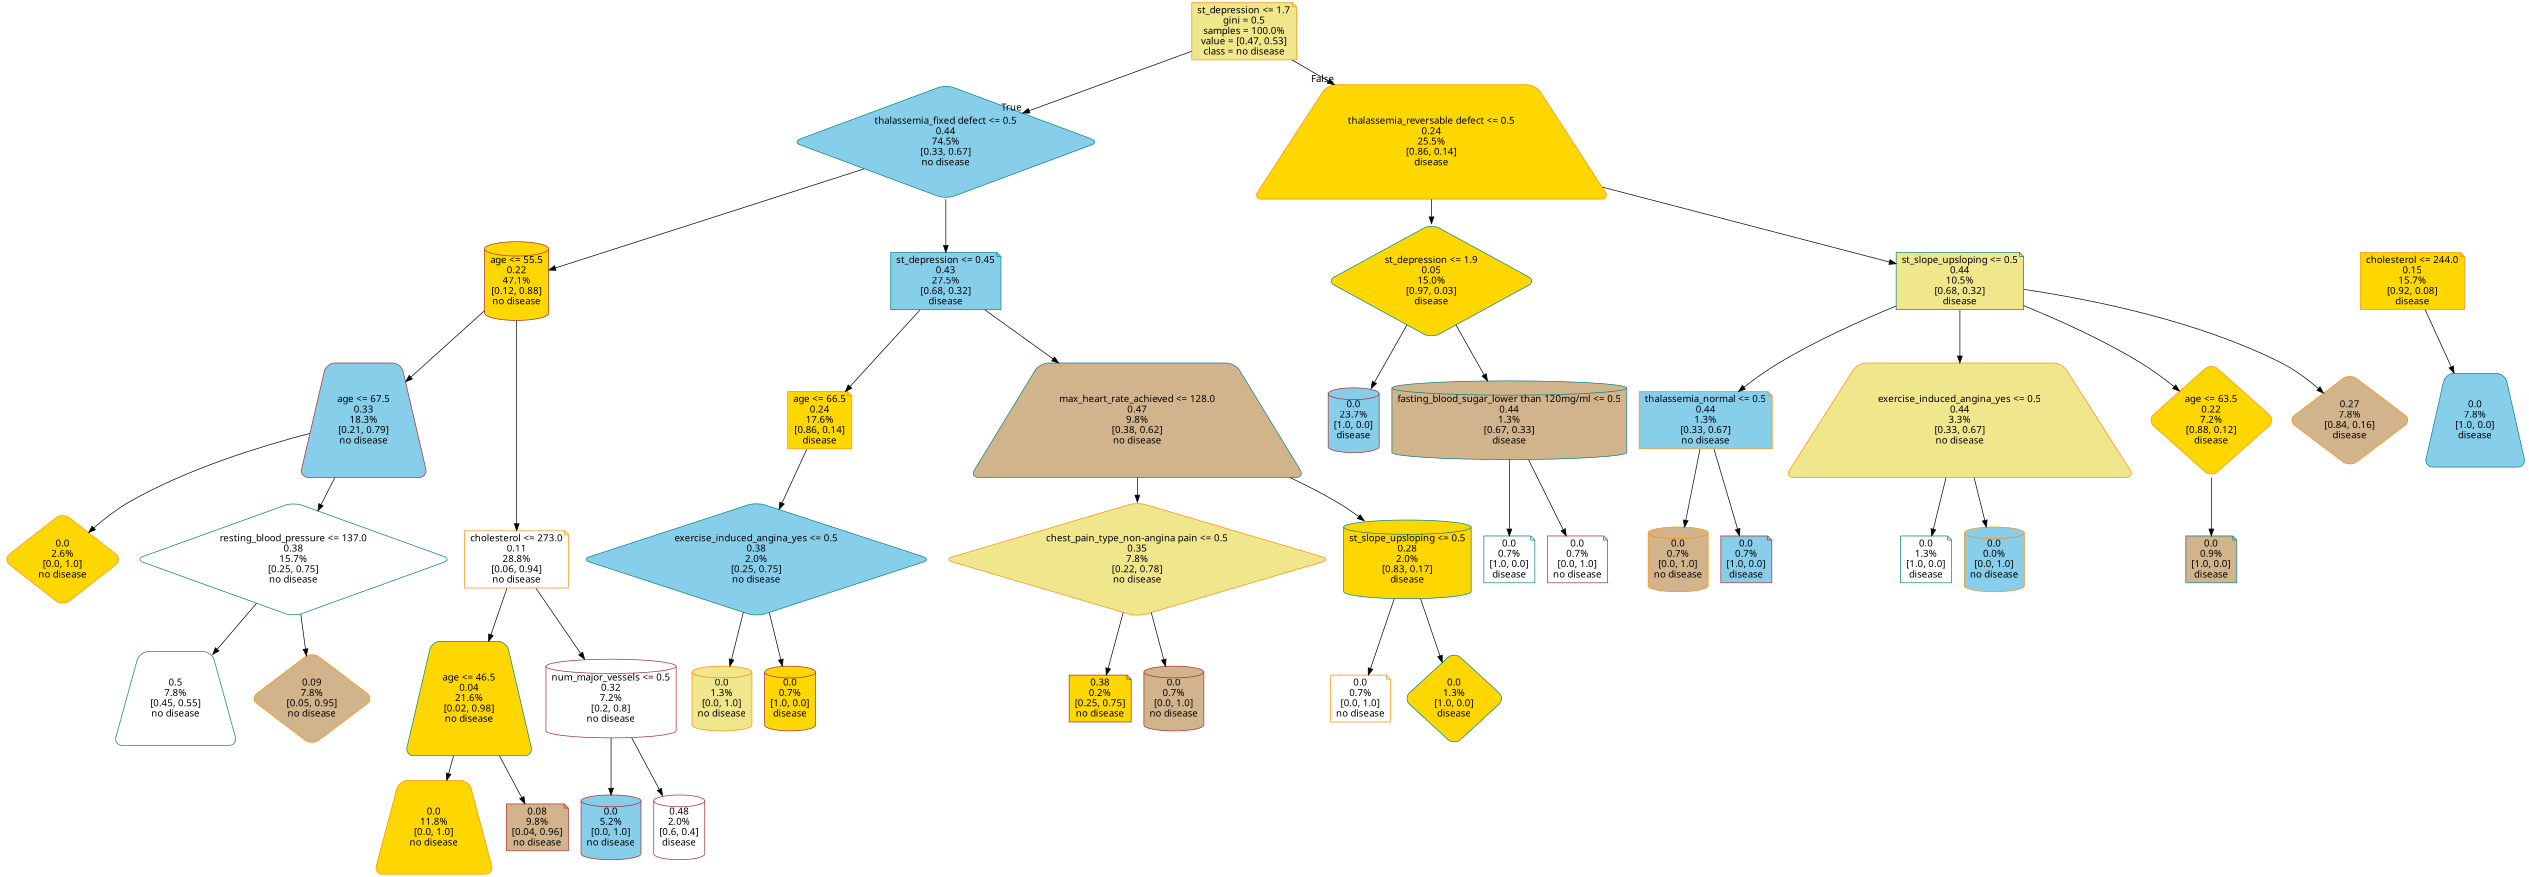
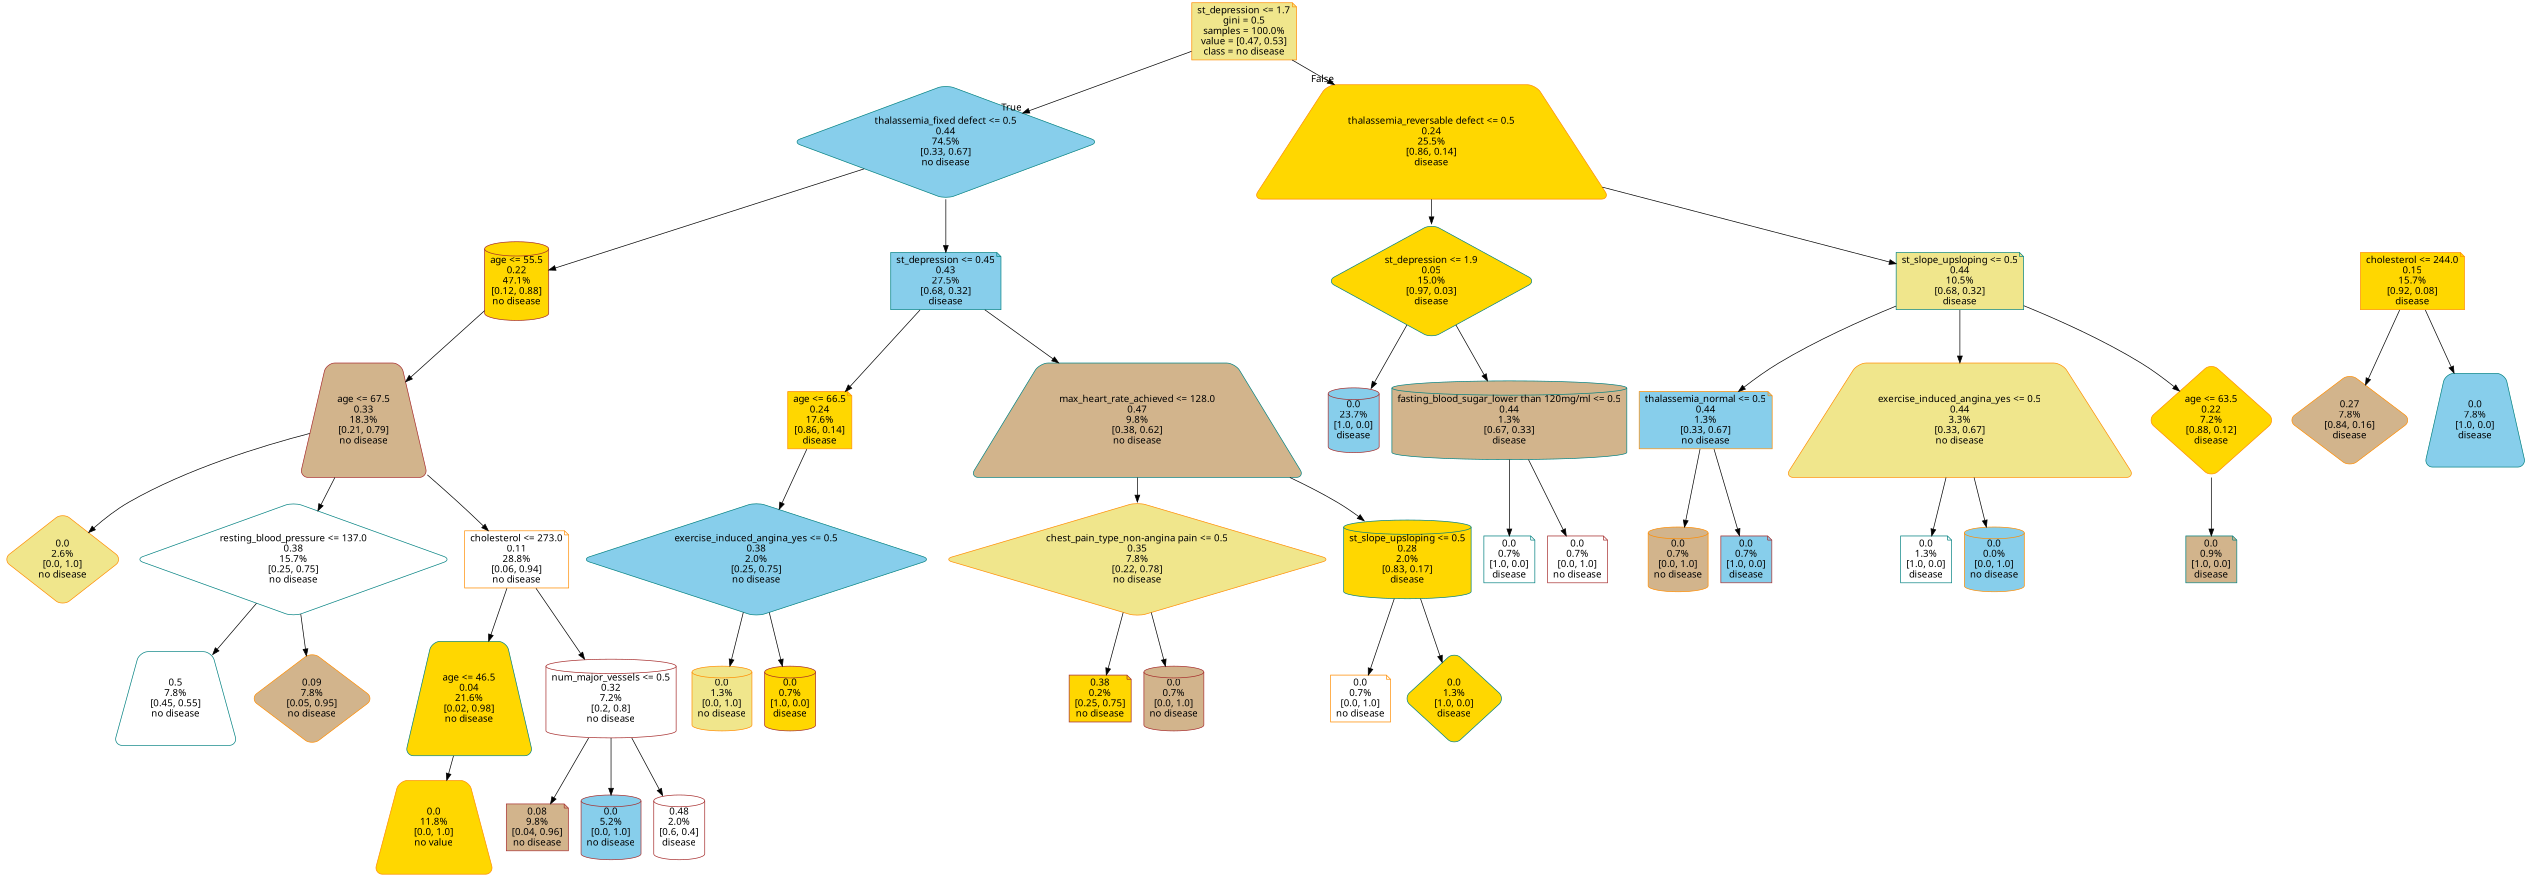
(2177, 323) -> (2384, 344)
(364, 420) -> (364, 420)
(517, 422) -> (456, 500)
(63, 559) -> (63, 559)
(511, 777) -> (571, 768)
(434, 827) -> (434, 827)
